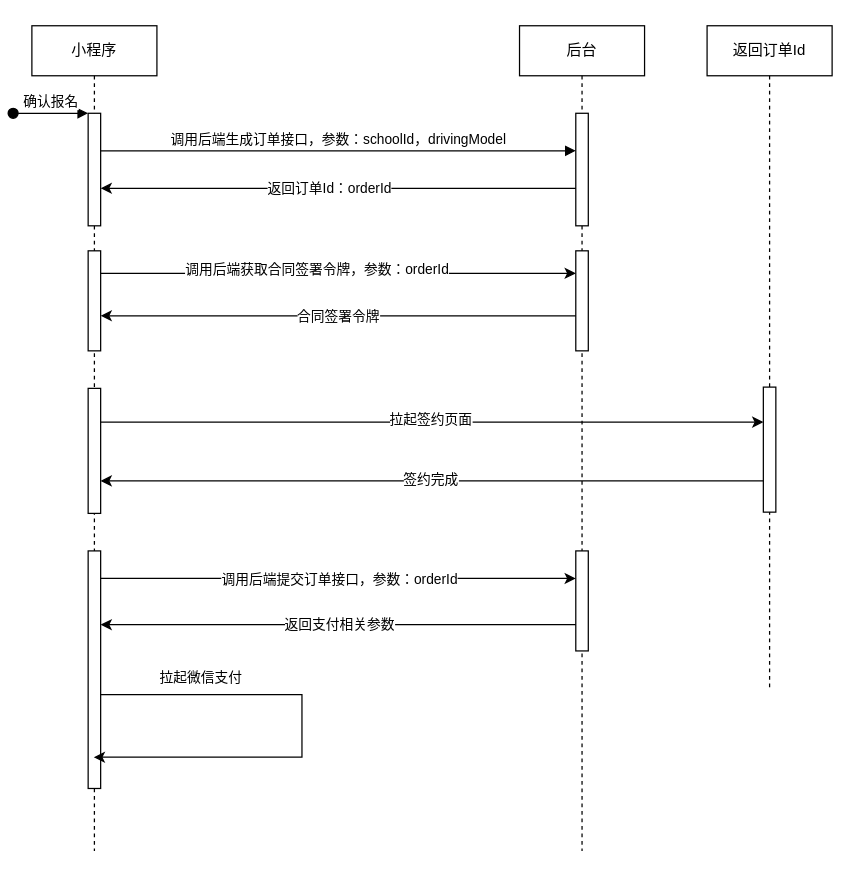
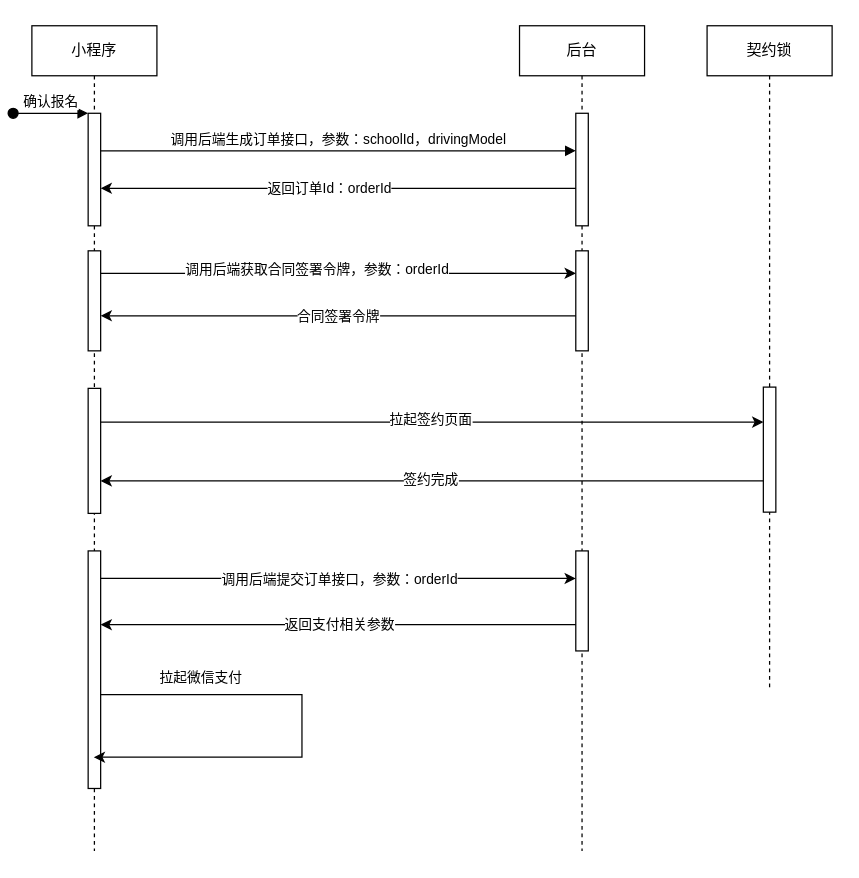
(769, 51) -> (769, 51)
